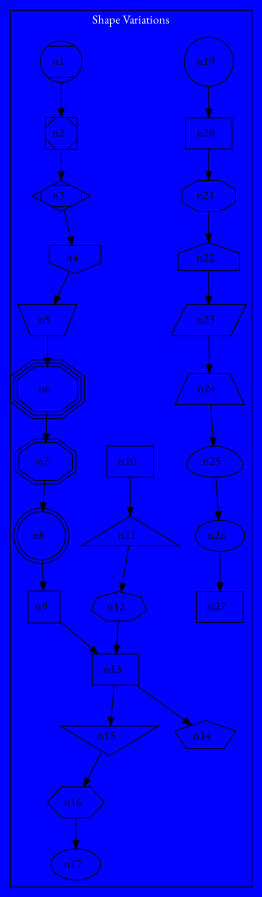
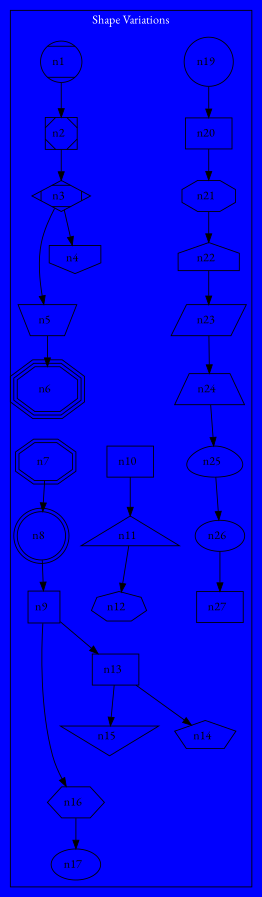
(64, 284) -> (40, 251)
(47, 423) -> none
(118, 633) -> none
(95, 765) -> (44, 702)
